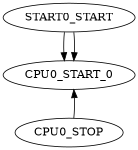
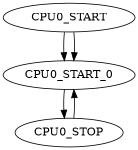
(69, 18) -> (69, 18)
none -> (64, 100)
